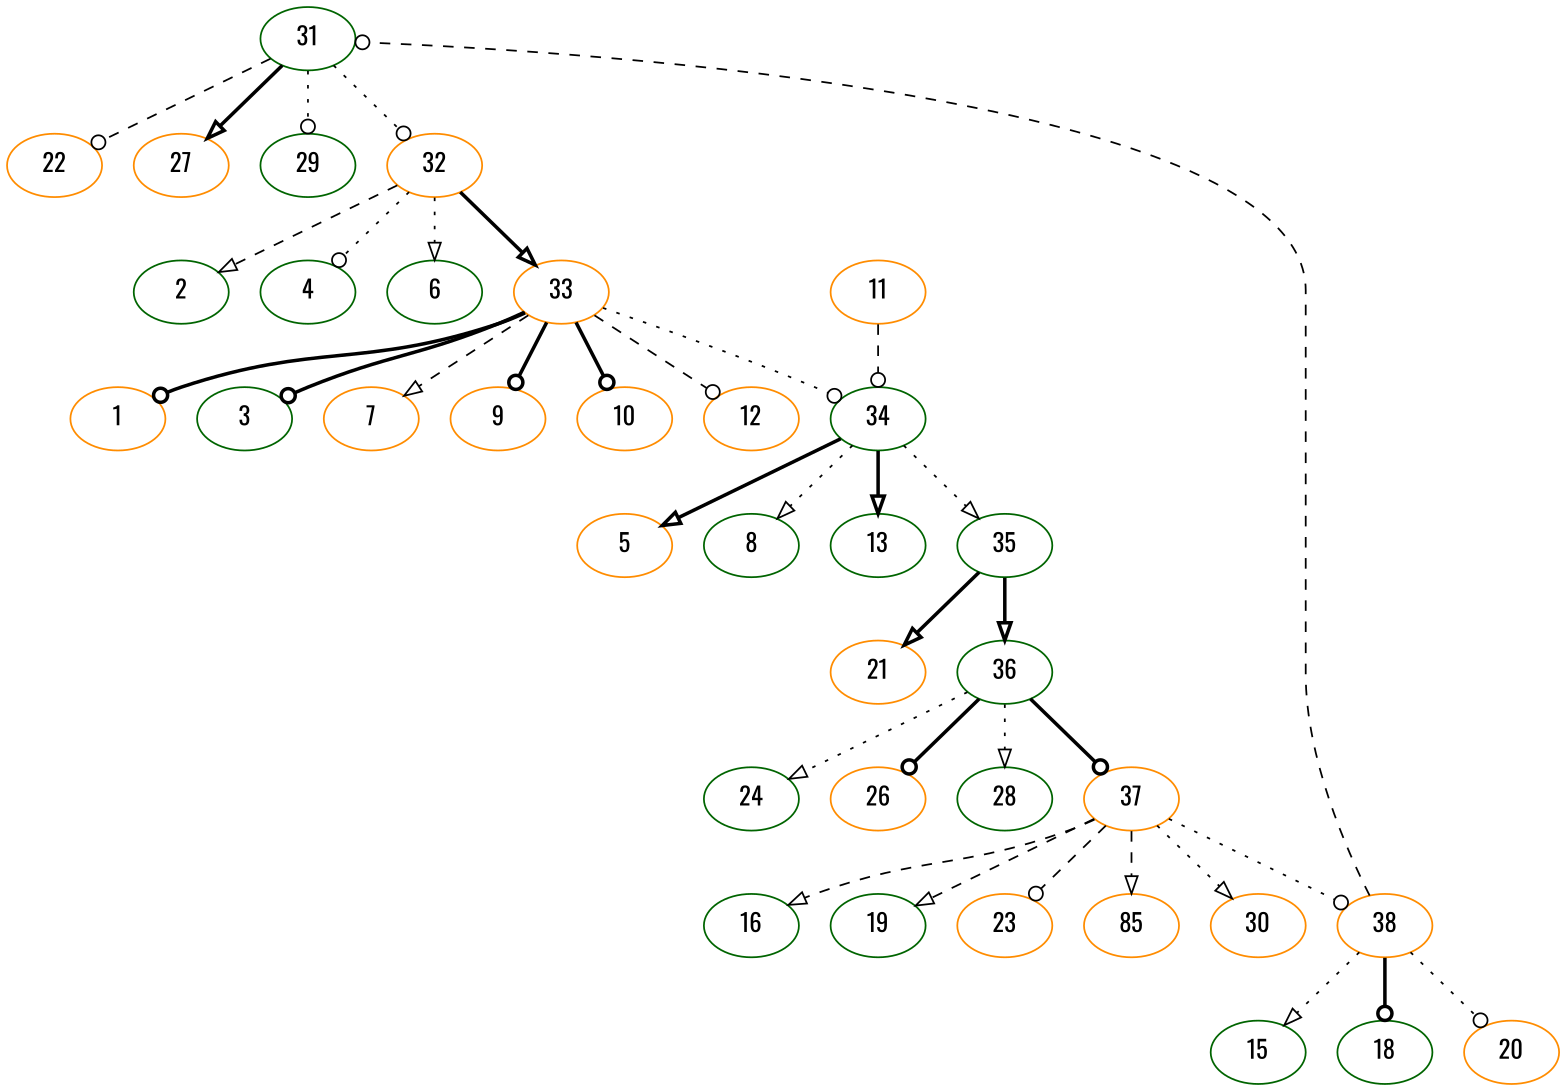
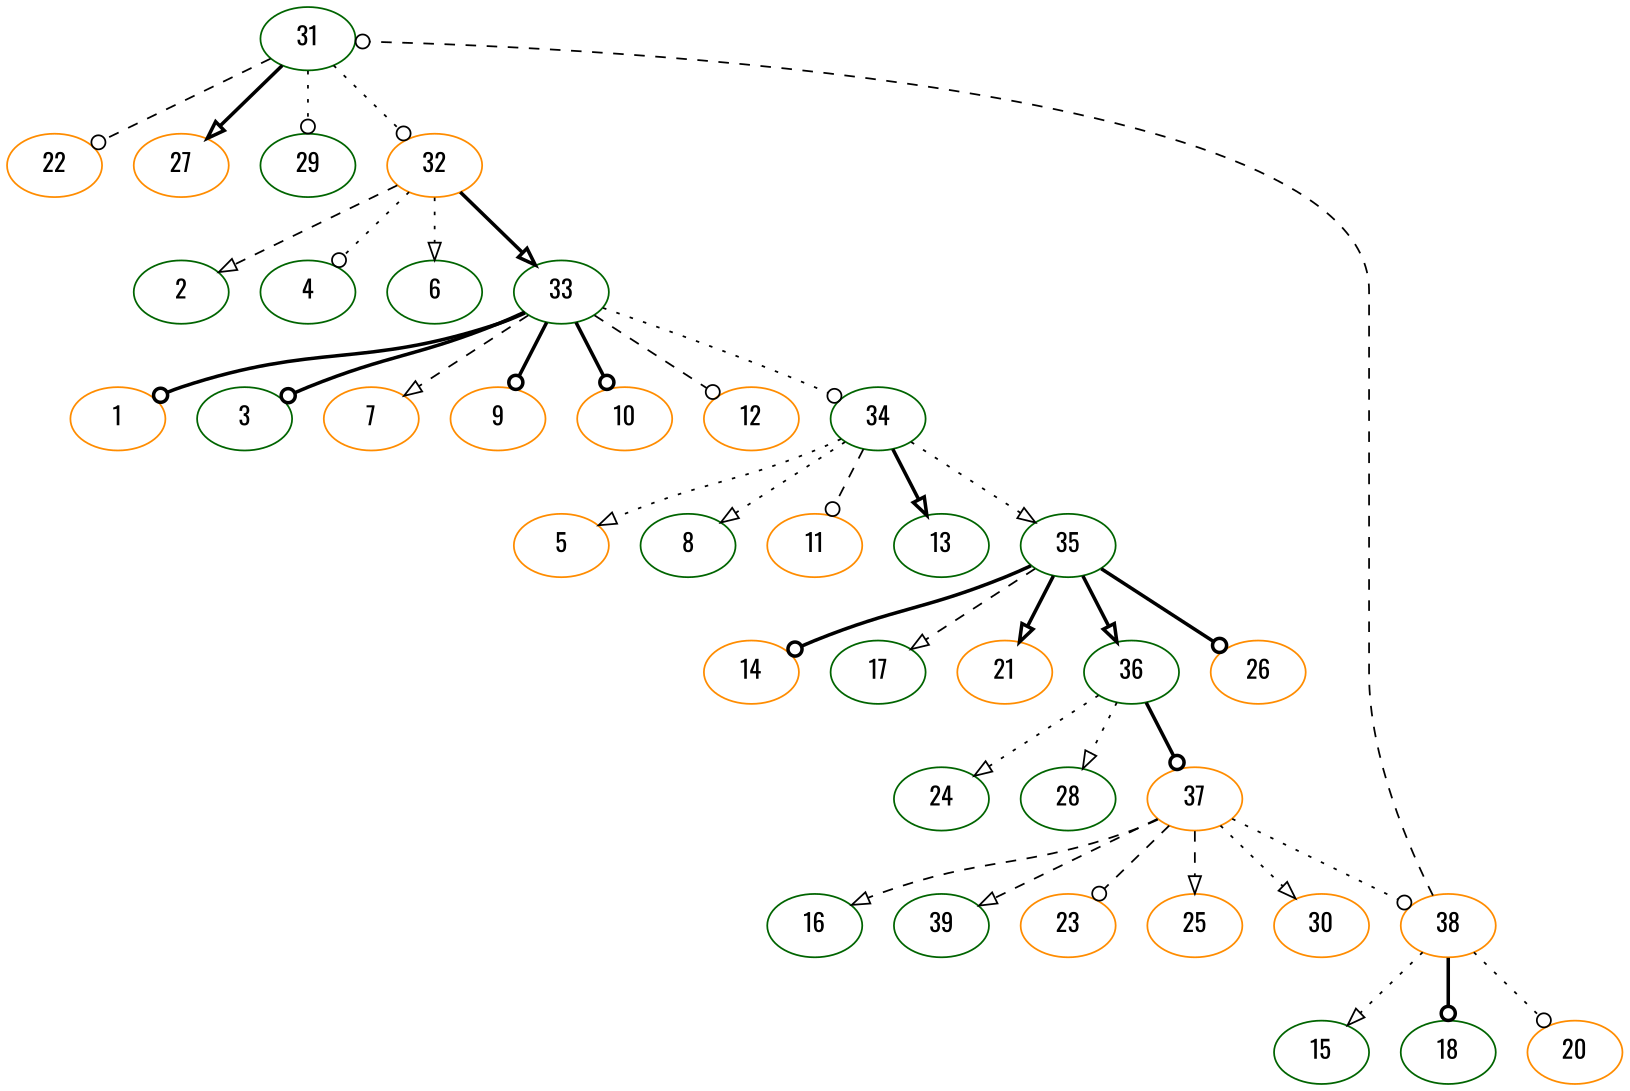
(561, 292) -> (561, 292)
(878, 349) -> (850, 476)
(760, 478) -> (728, 480)
none -> (751, 672)
none -> (878, 672)
(947, 730) -> (1157, 605)
(878, 926) -> (941, 926)
(1132, 926) -> (1195, 926)
